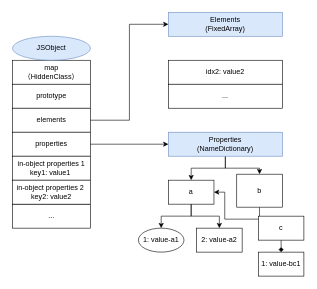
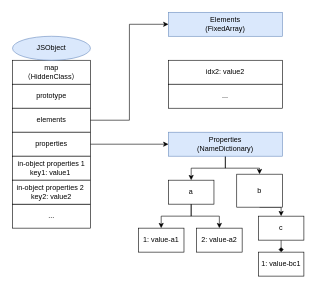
(260, 211) -> (281, 210)
(161, 240) -> (161, 240)
